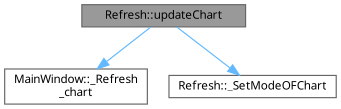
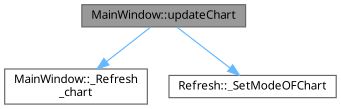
(164, 16) -> (164, 16)
